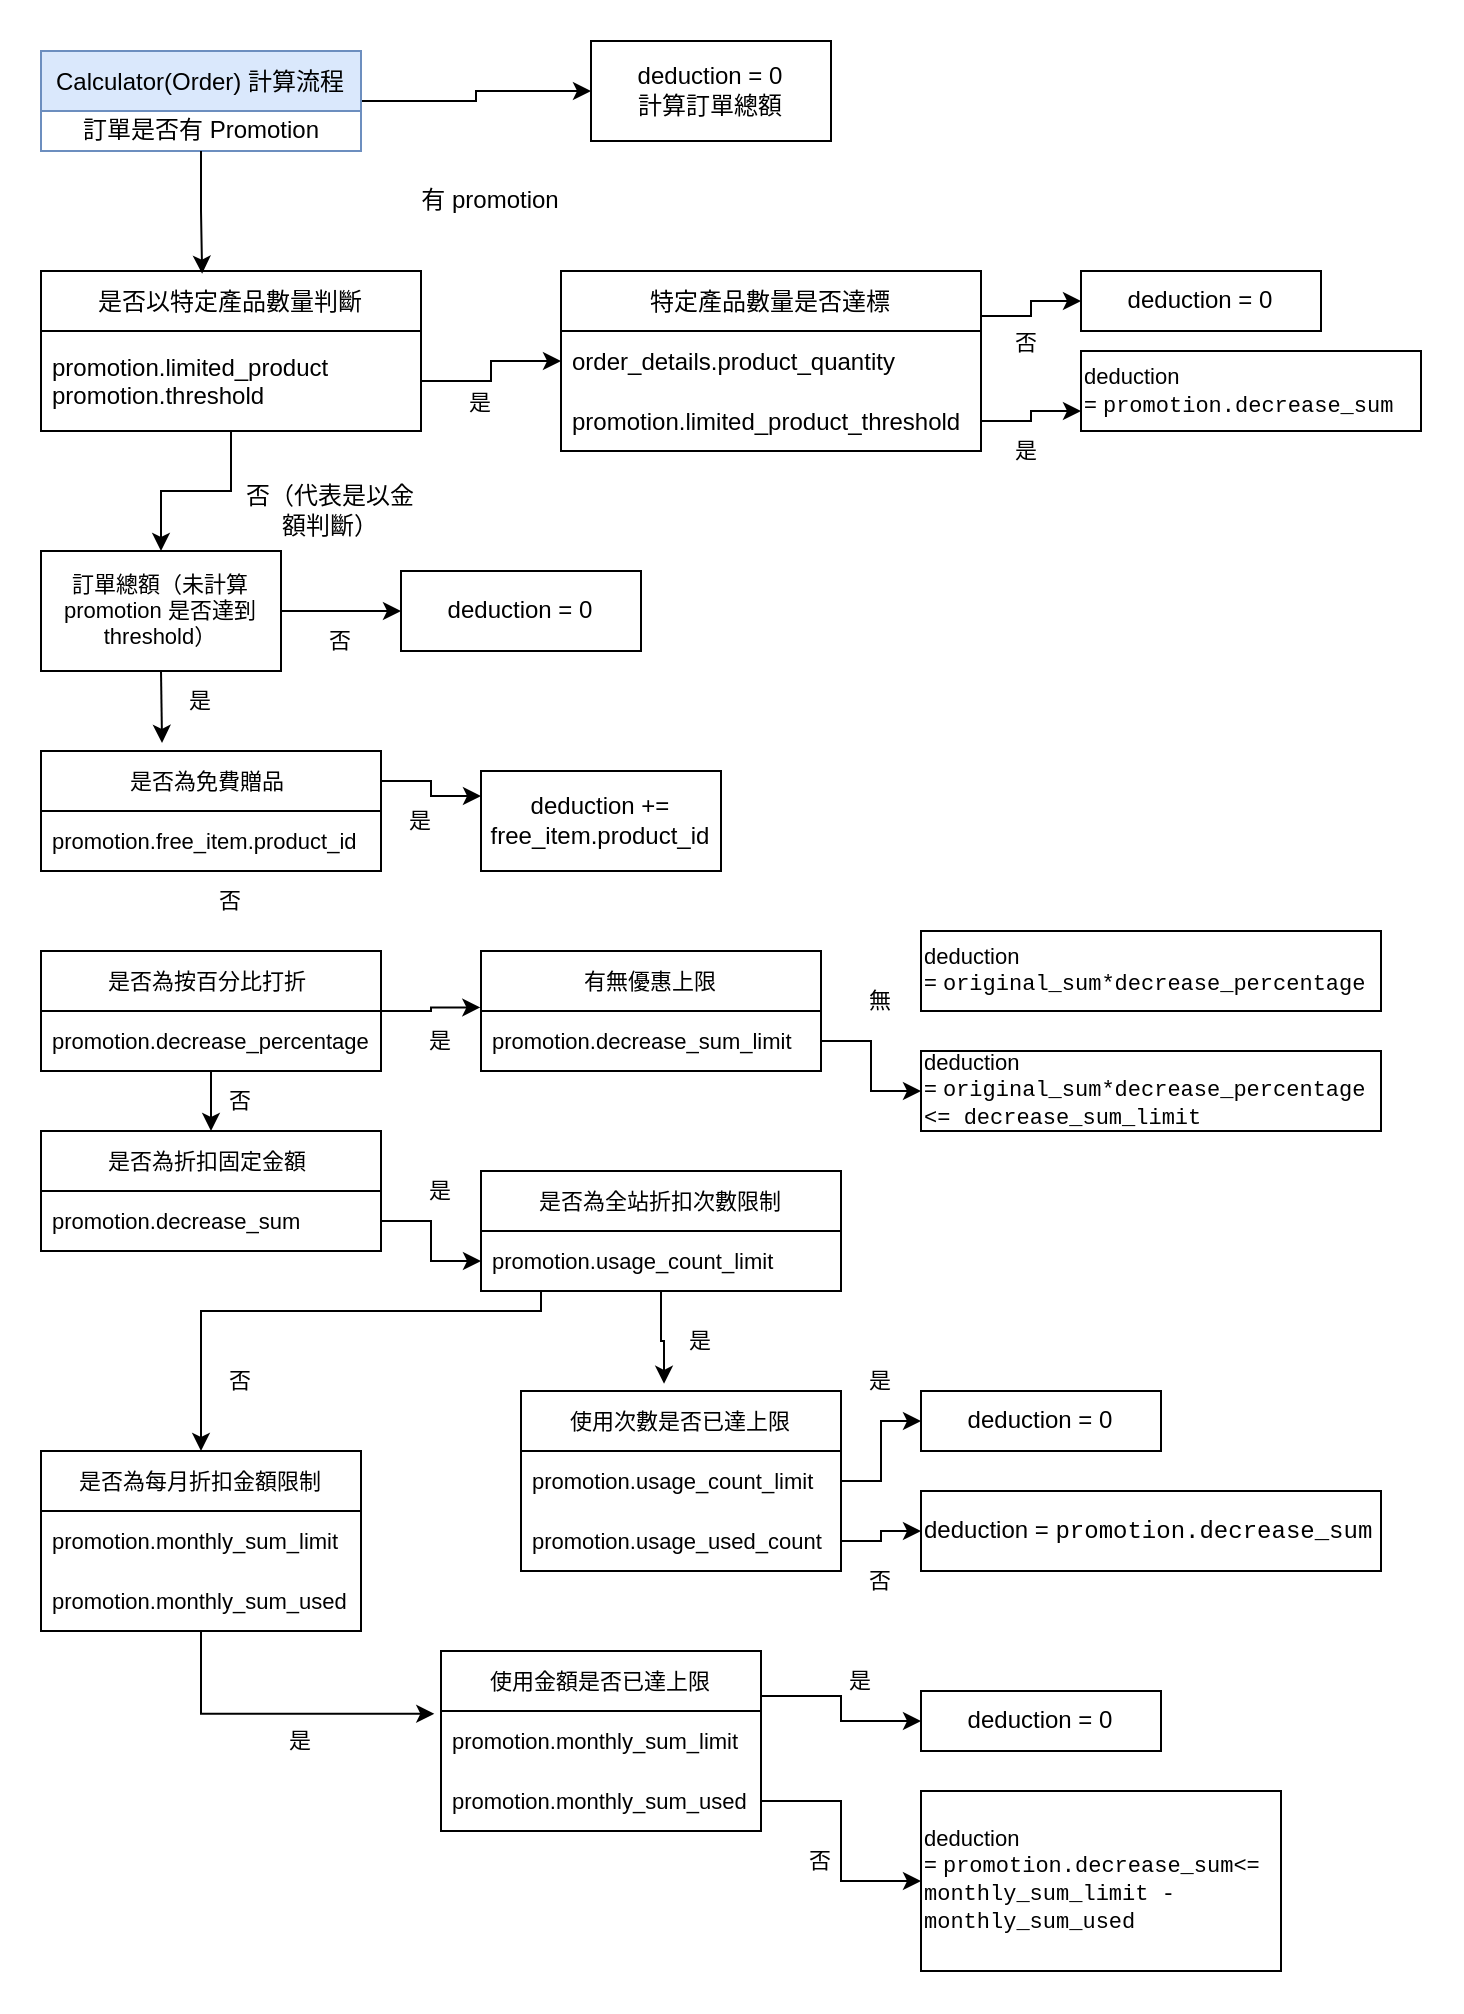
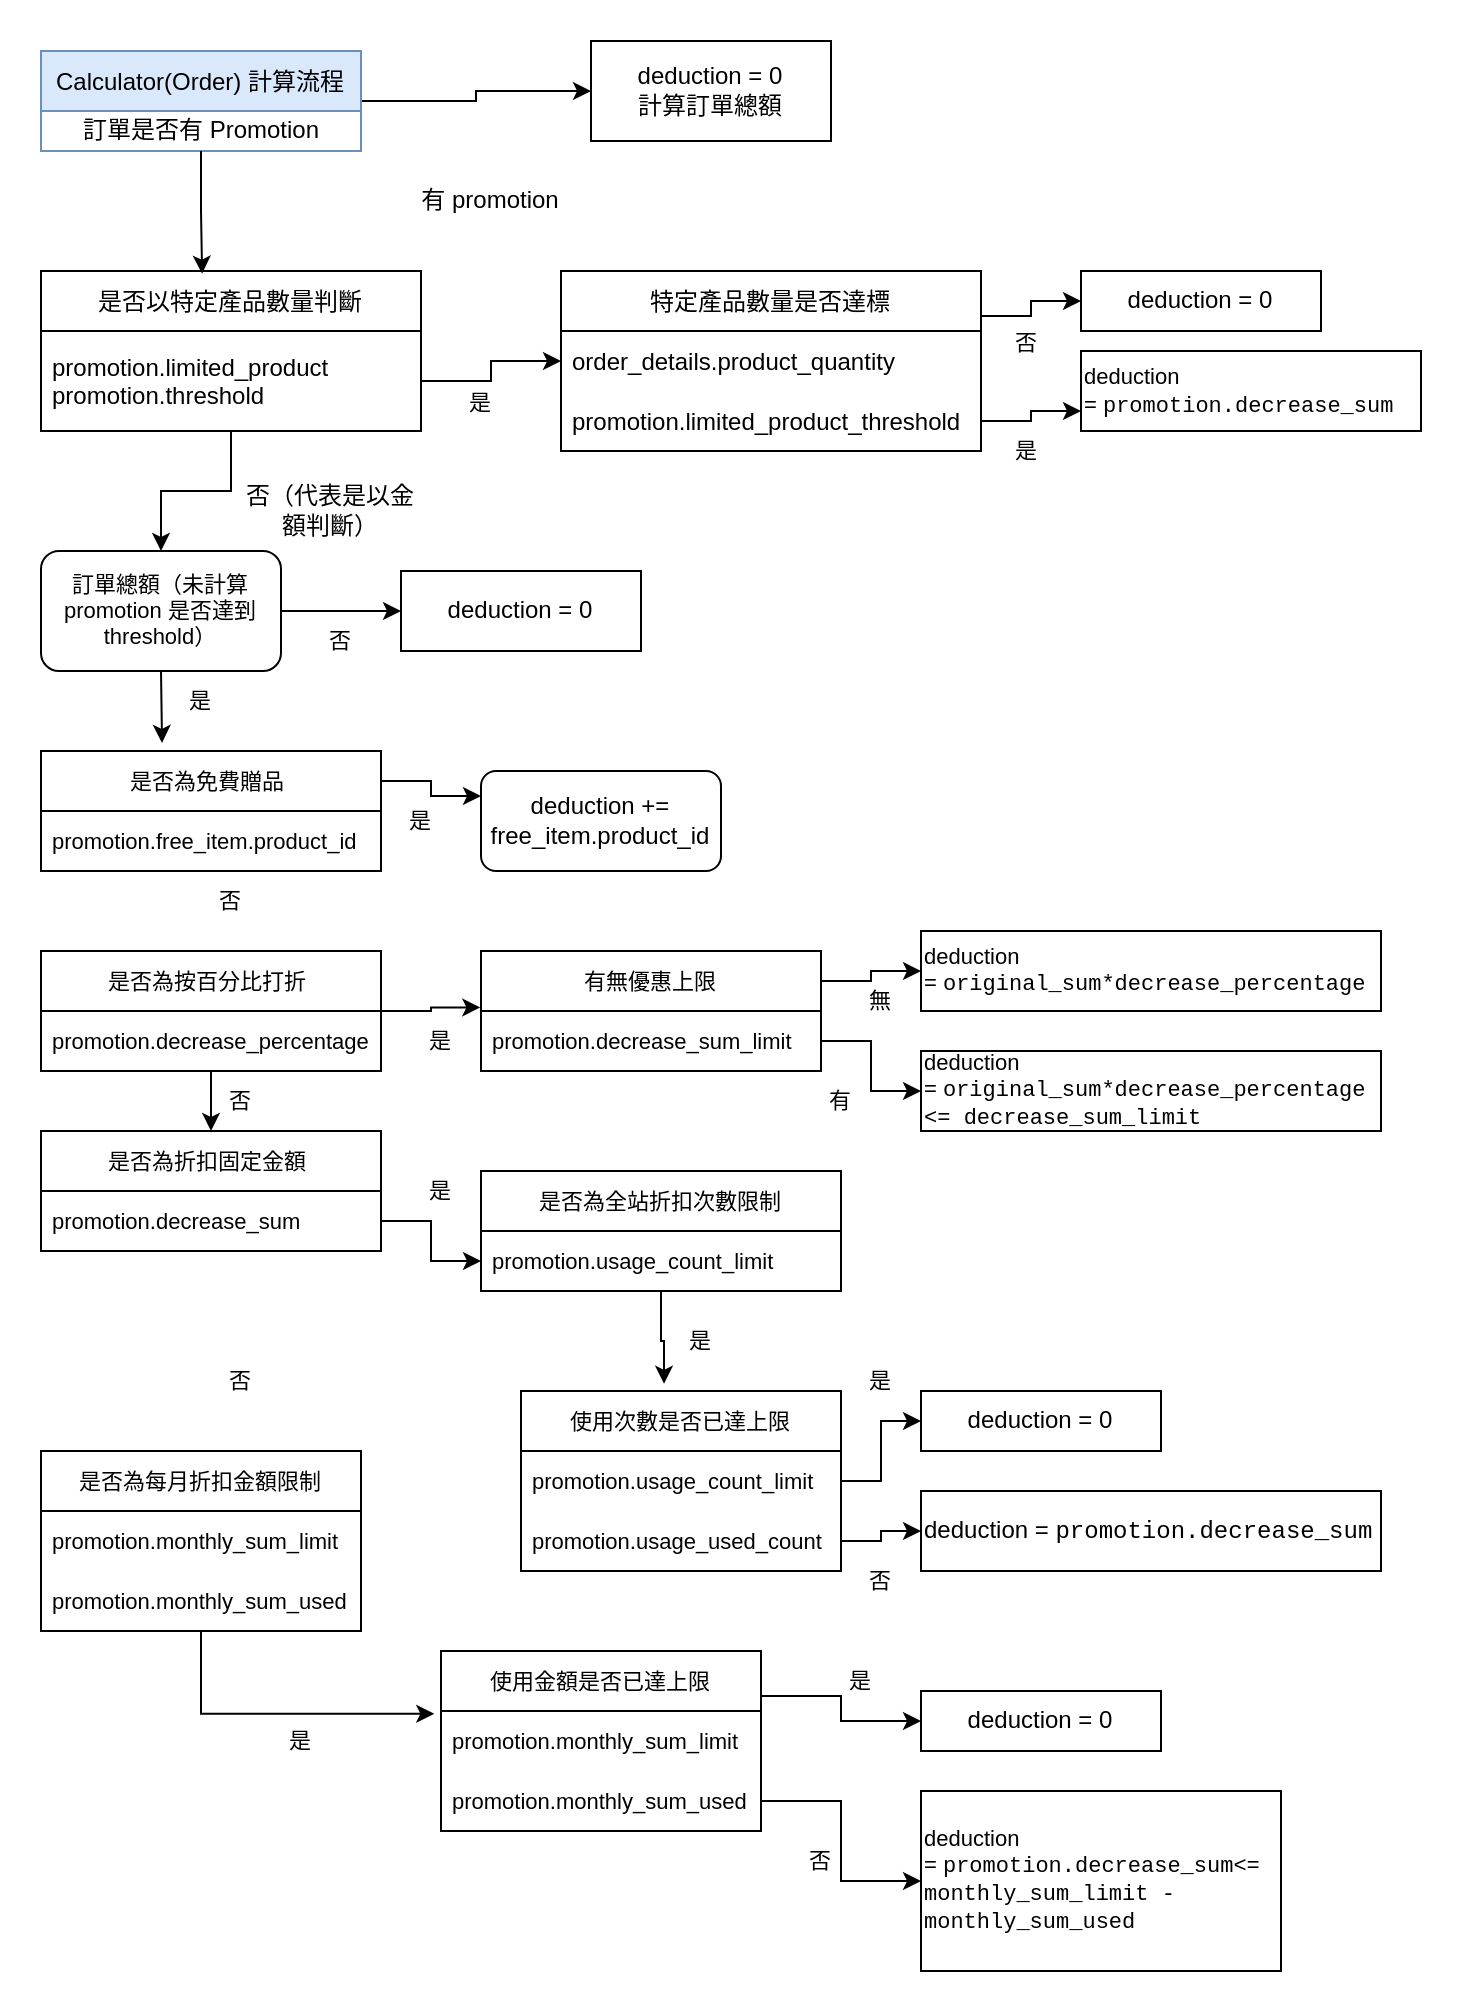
(161, 611) -> (161, 611)
(601, 821) -> (601, 821)
none -> (869, 981)
none -> (841, 1101)
(316, 1311) -> none
